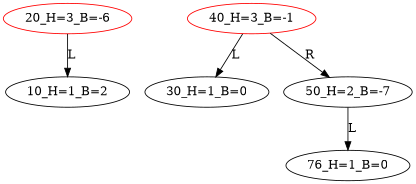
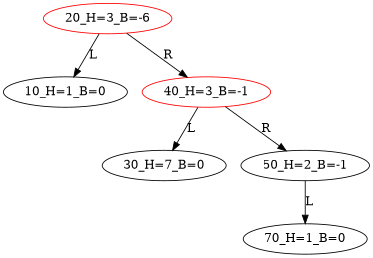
none -> (154, 53)
(68, 92) -> (65, 92)
(207, 92) -> (164, 166)
(348, 92) -> (305, 166)
(348, 166) -> (305, 239)
